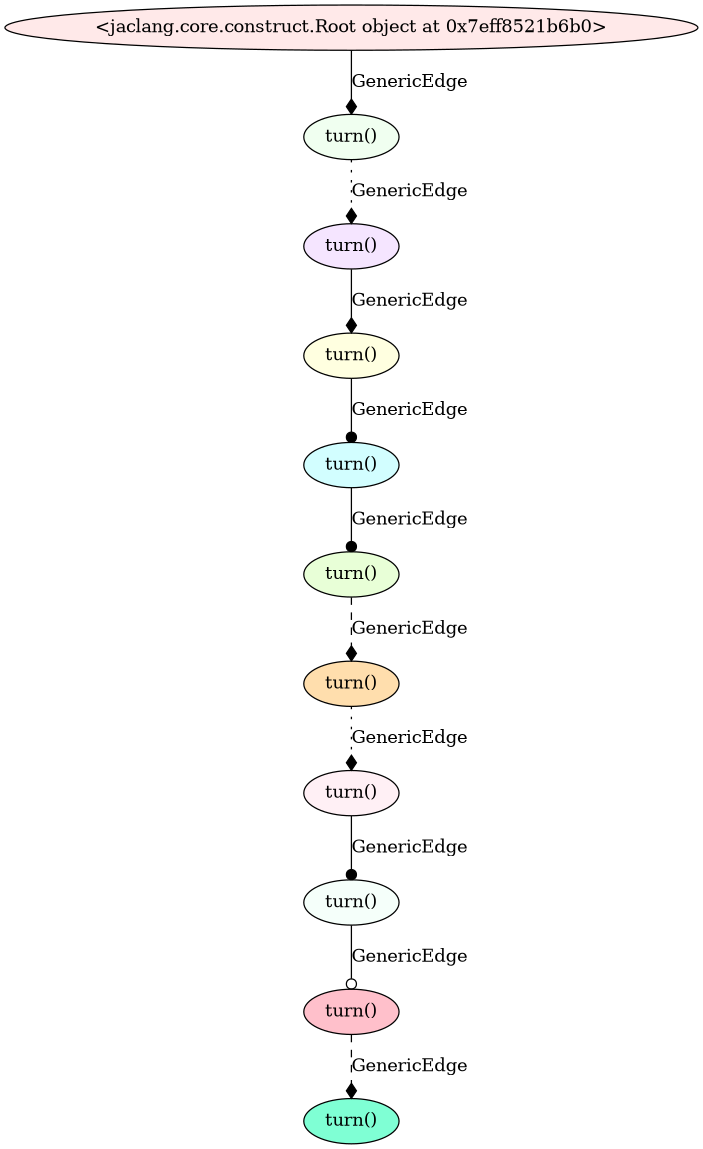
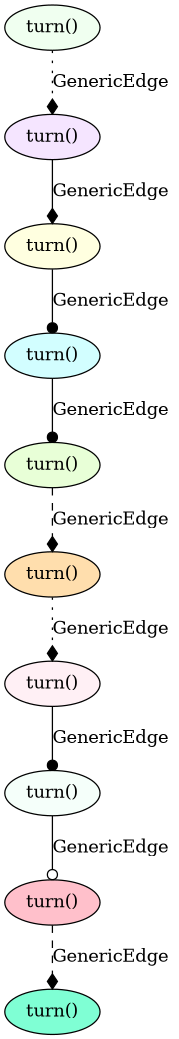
(351, 28) -> none
